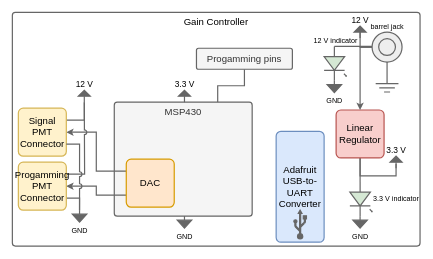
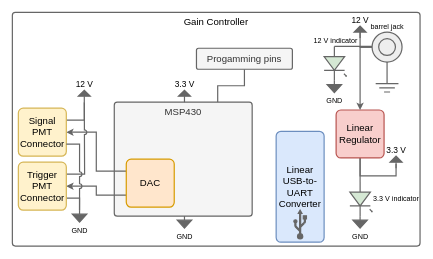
(42, 186) -> (42, 186)
(300, 187) -> (300, 187)
